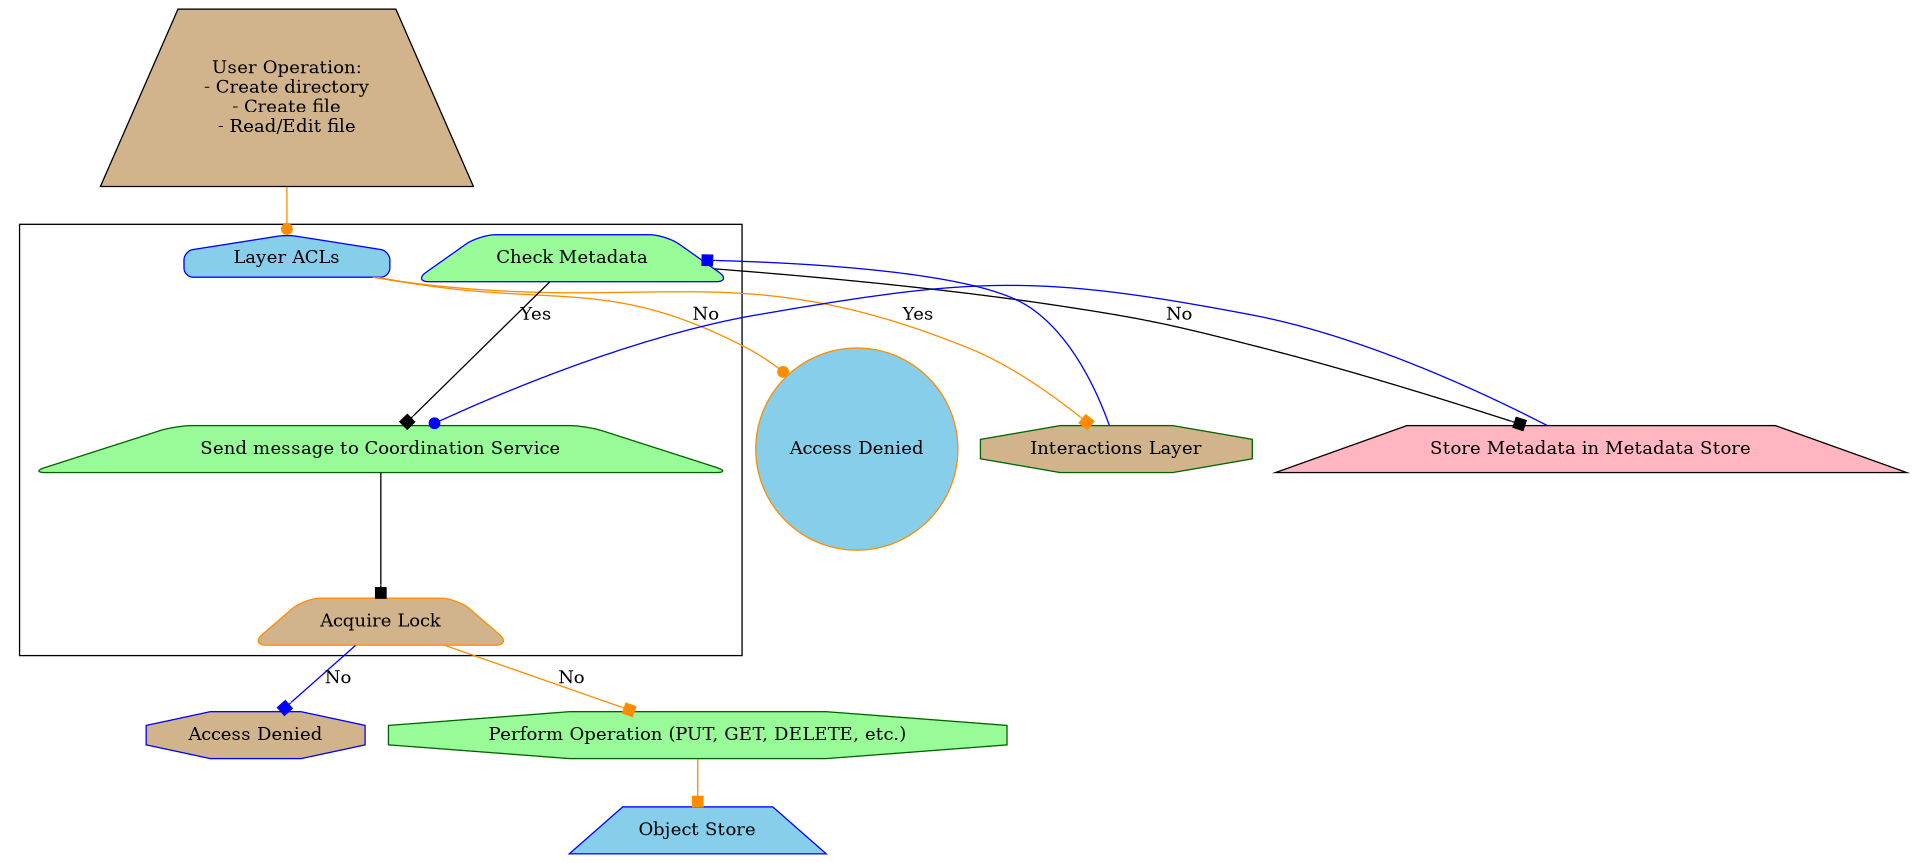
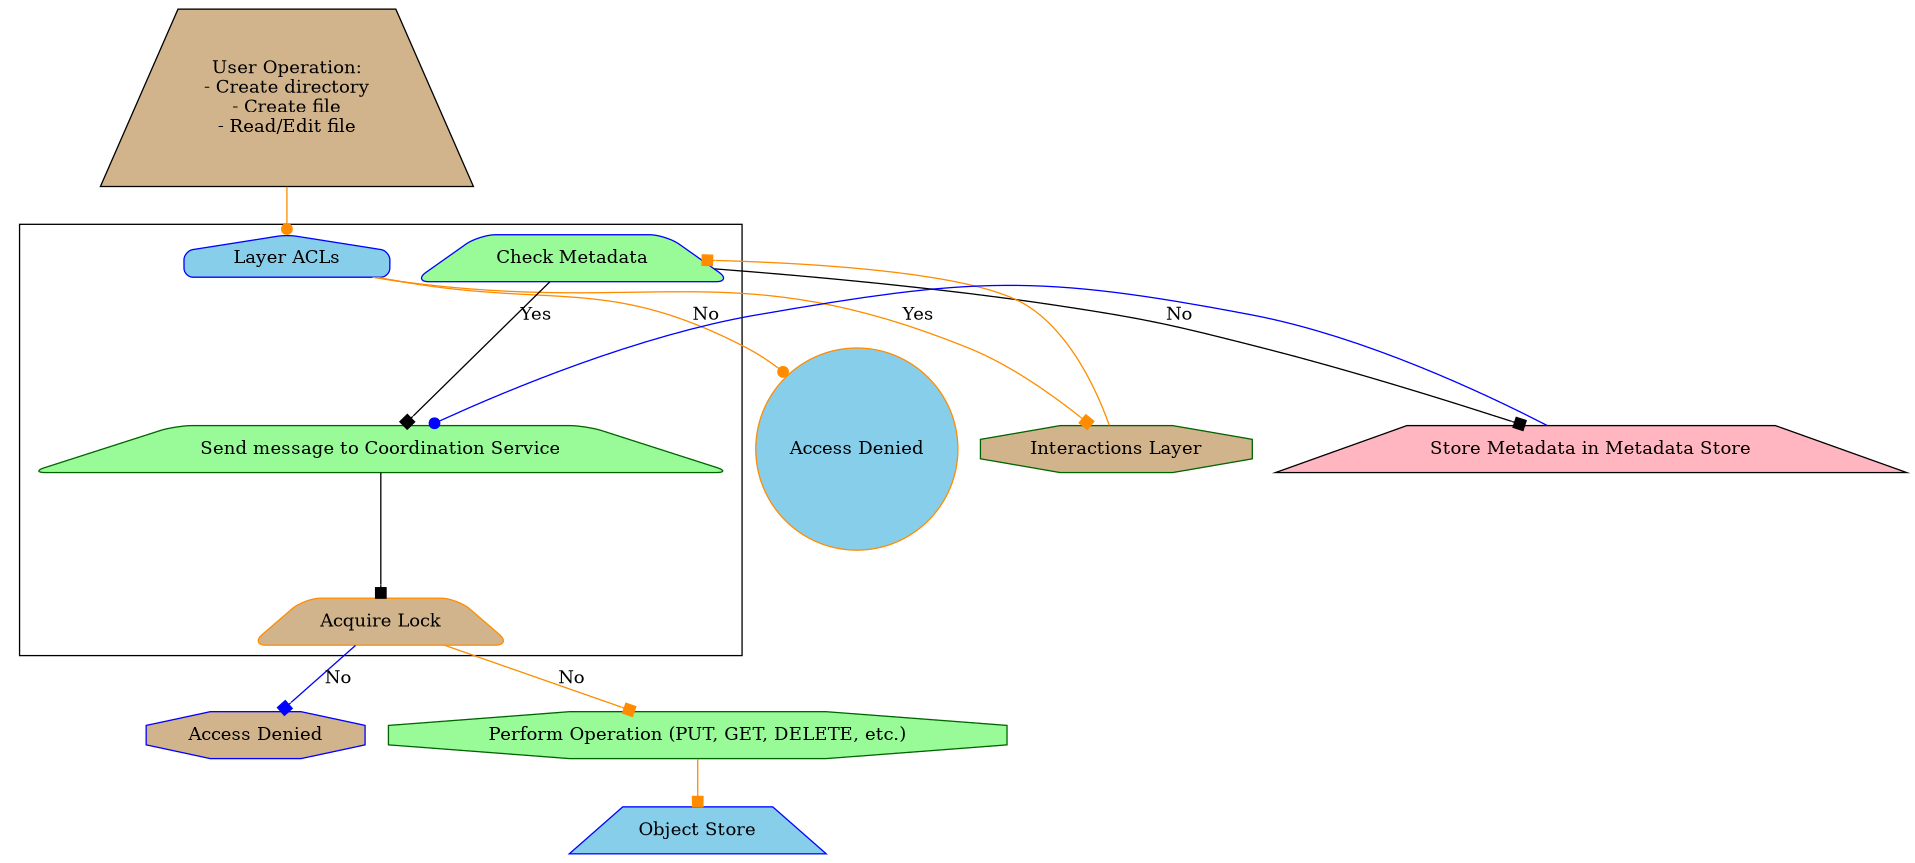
(935, 278) -> (935, 278)
